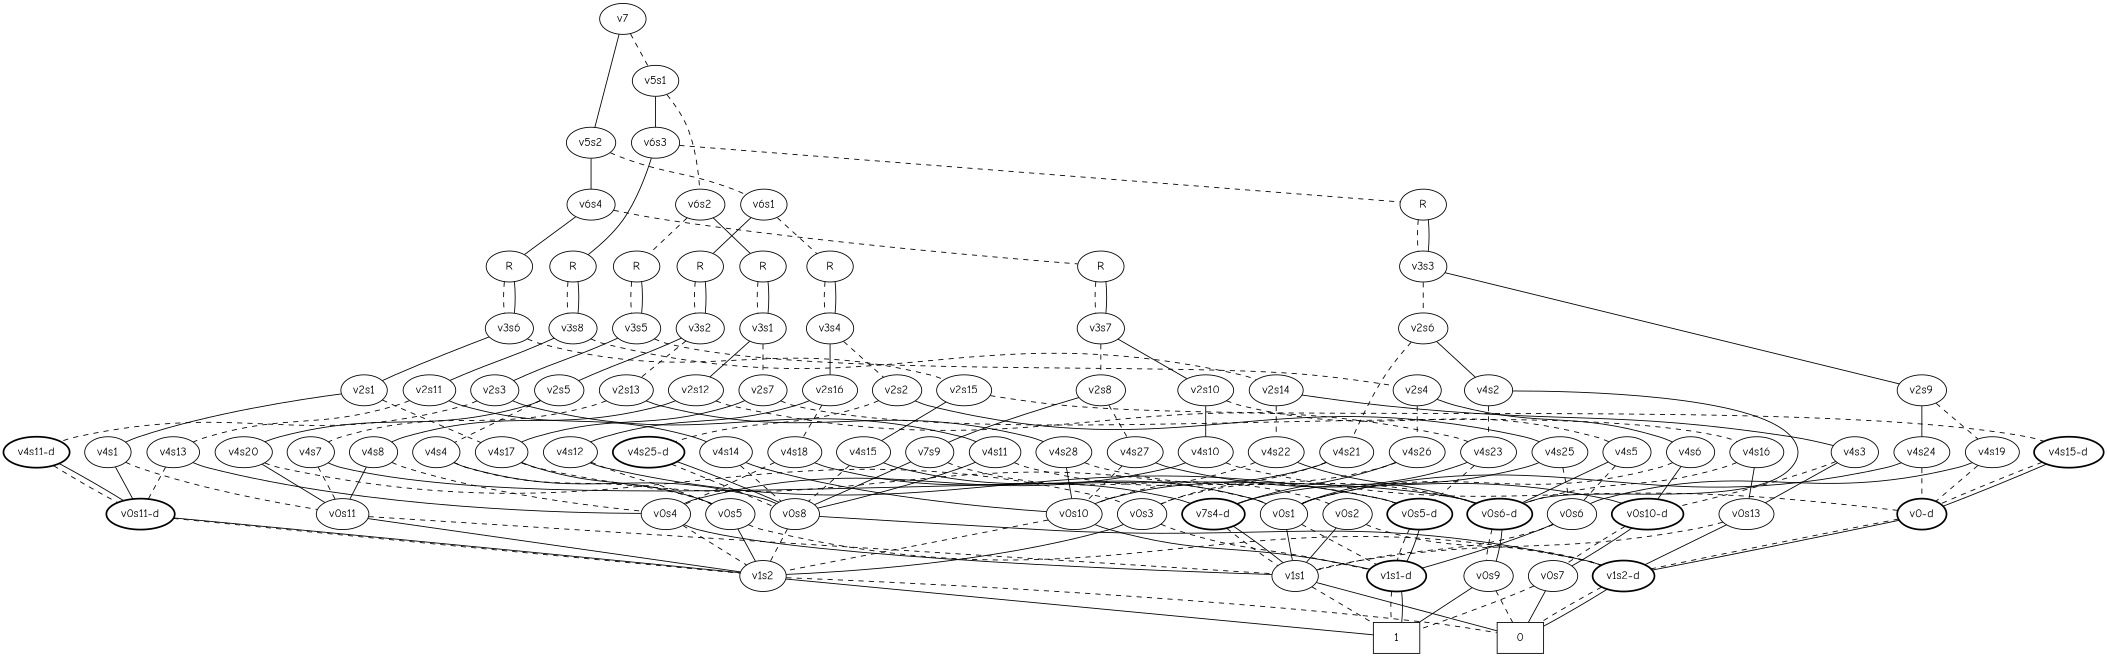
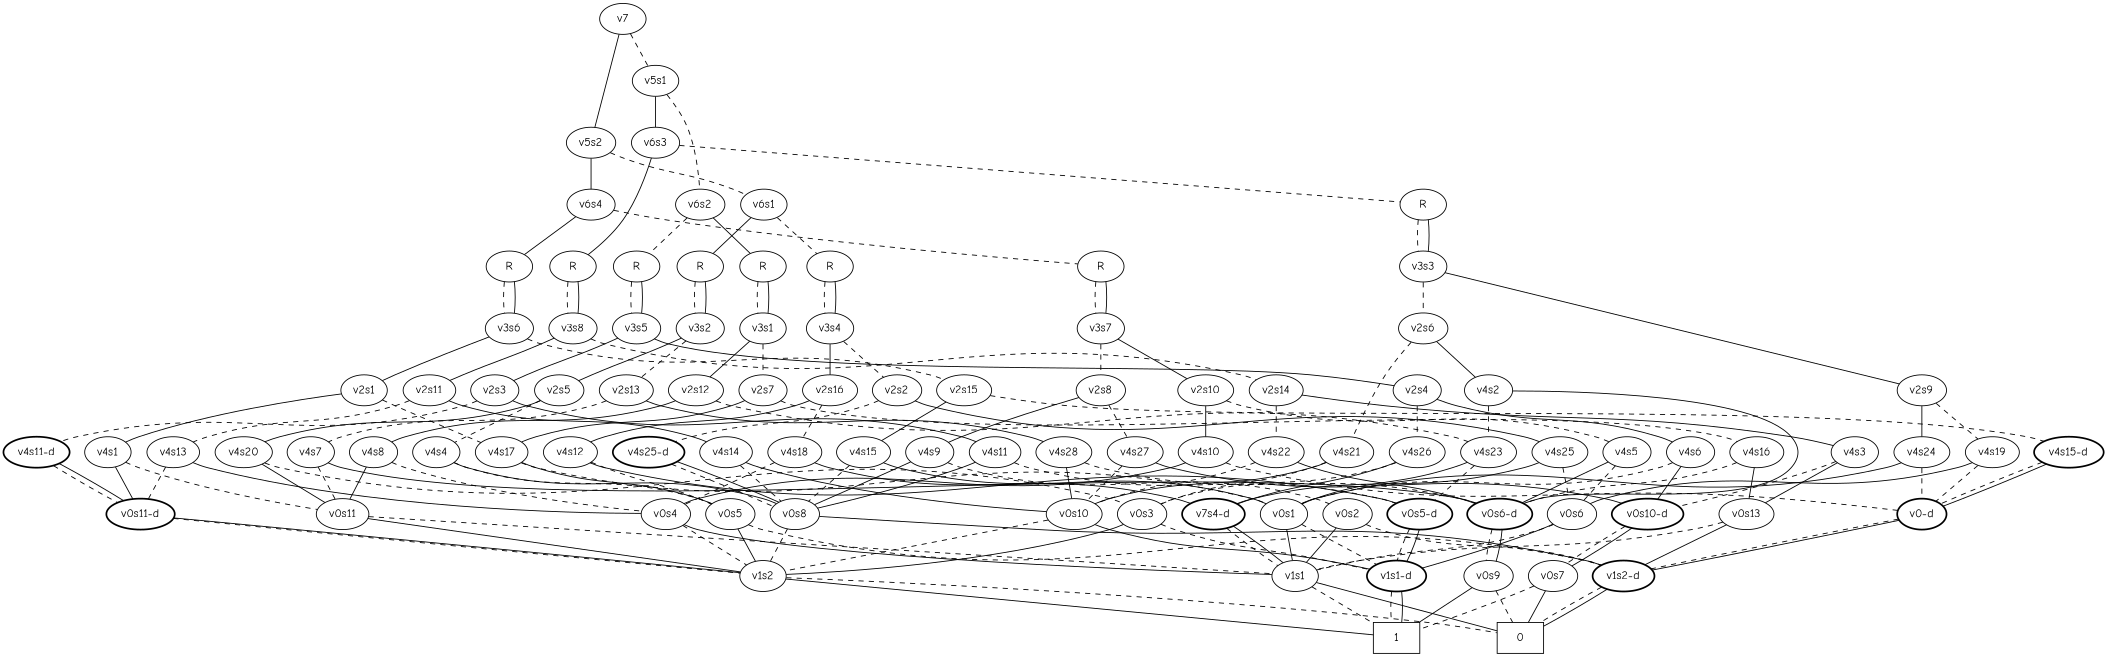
(1024, 368) -> (1024, 368)
(930, 452) -> (930, 452)
